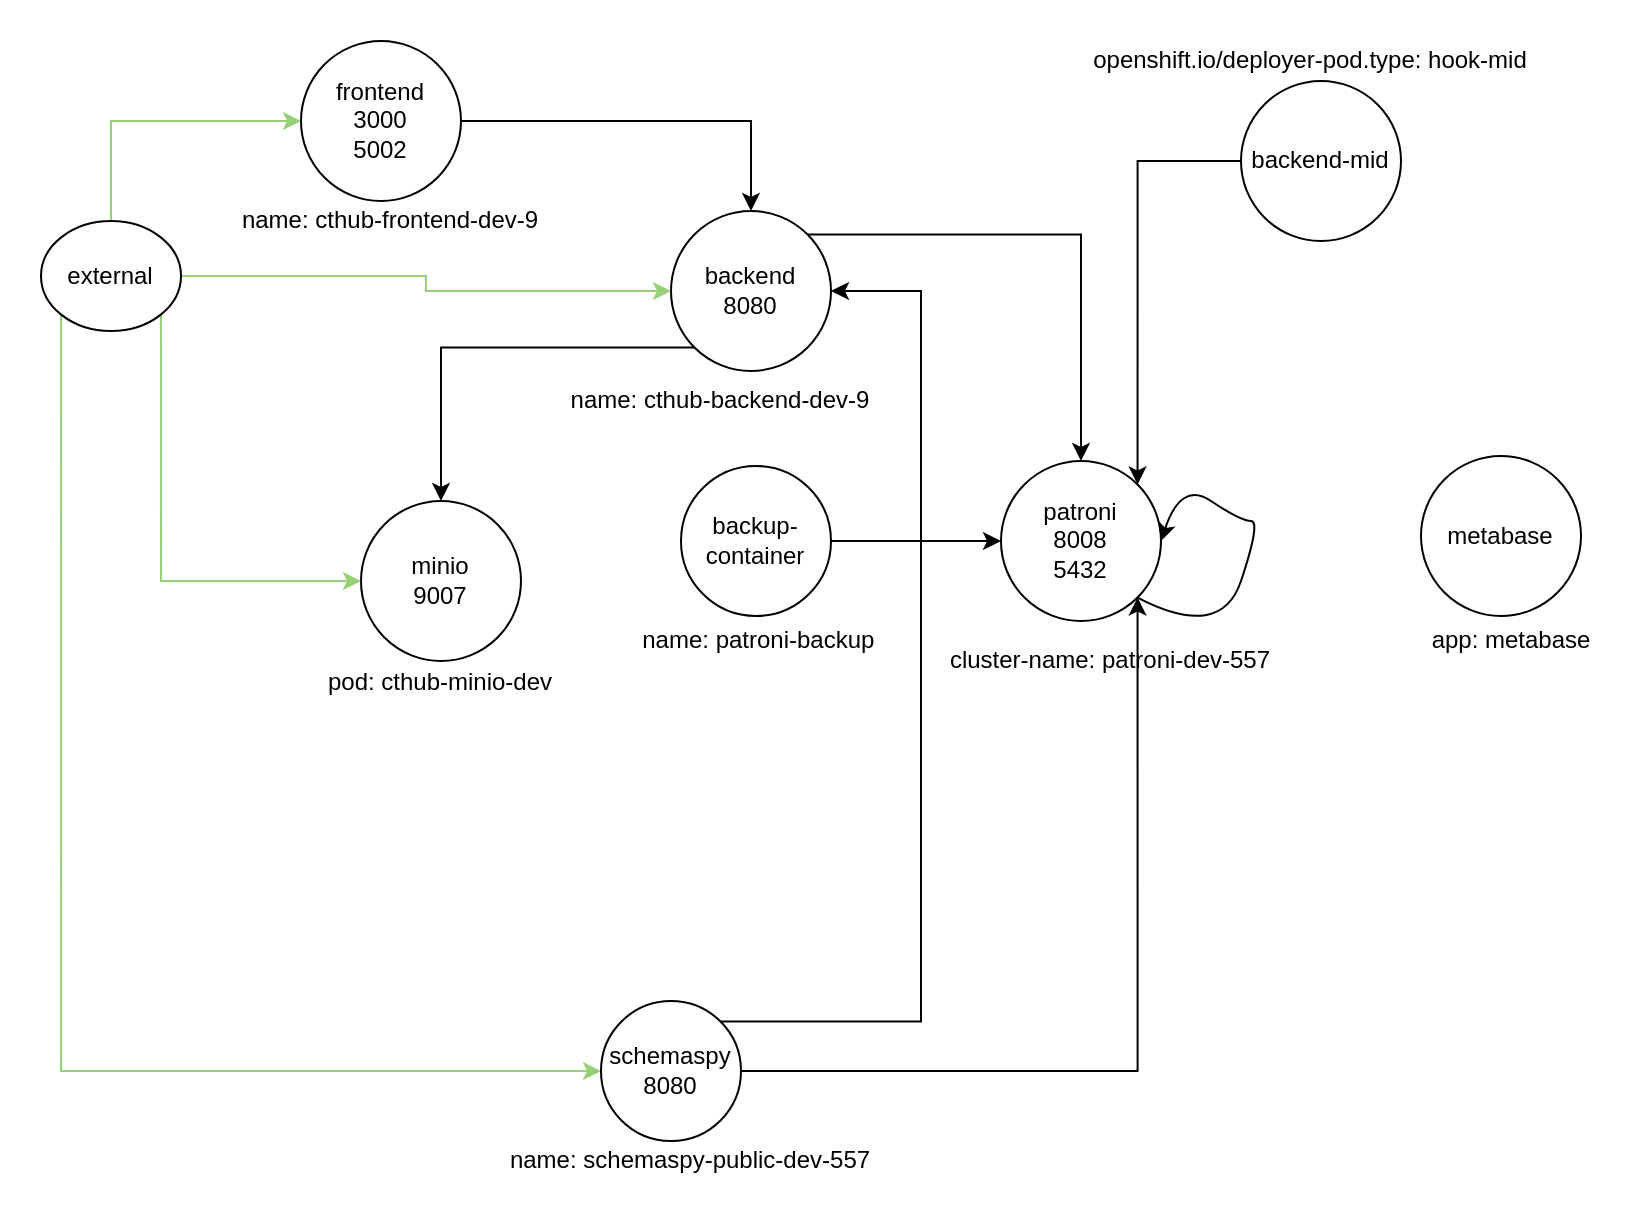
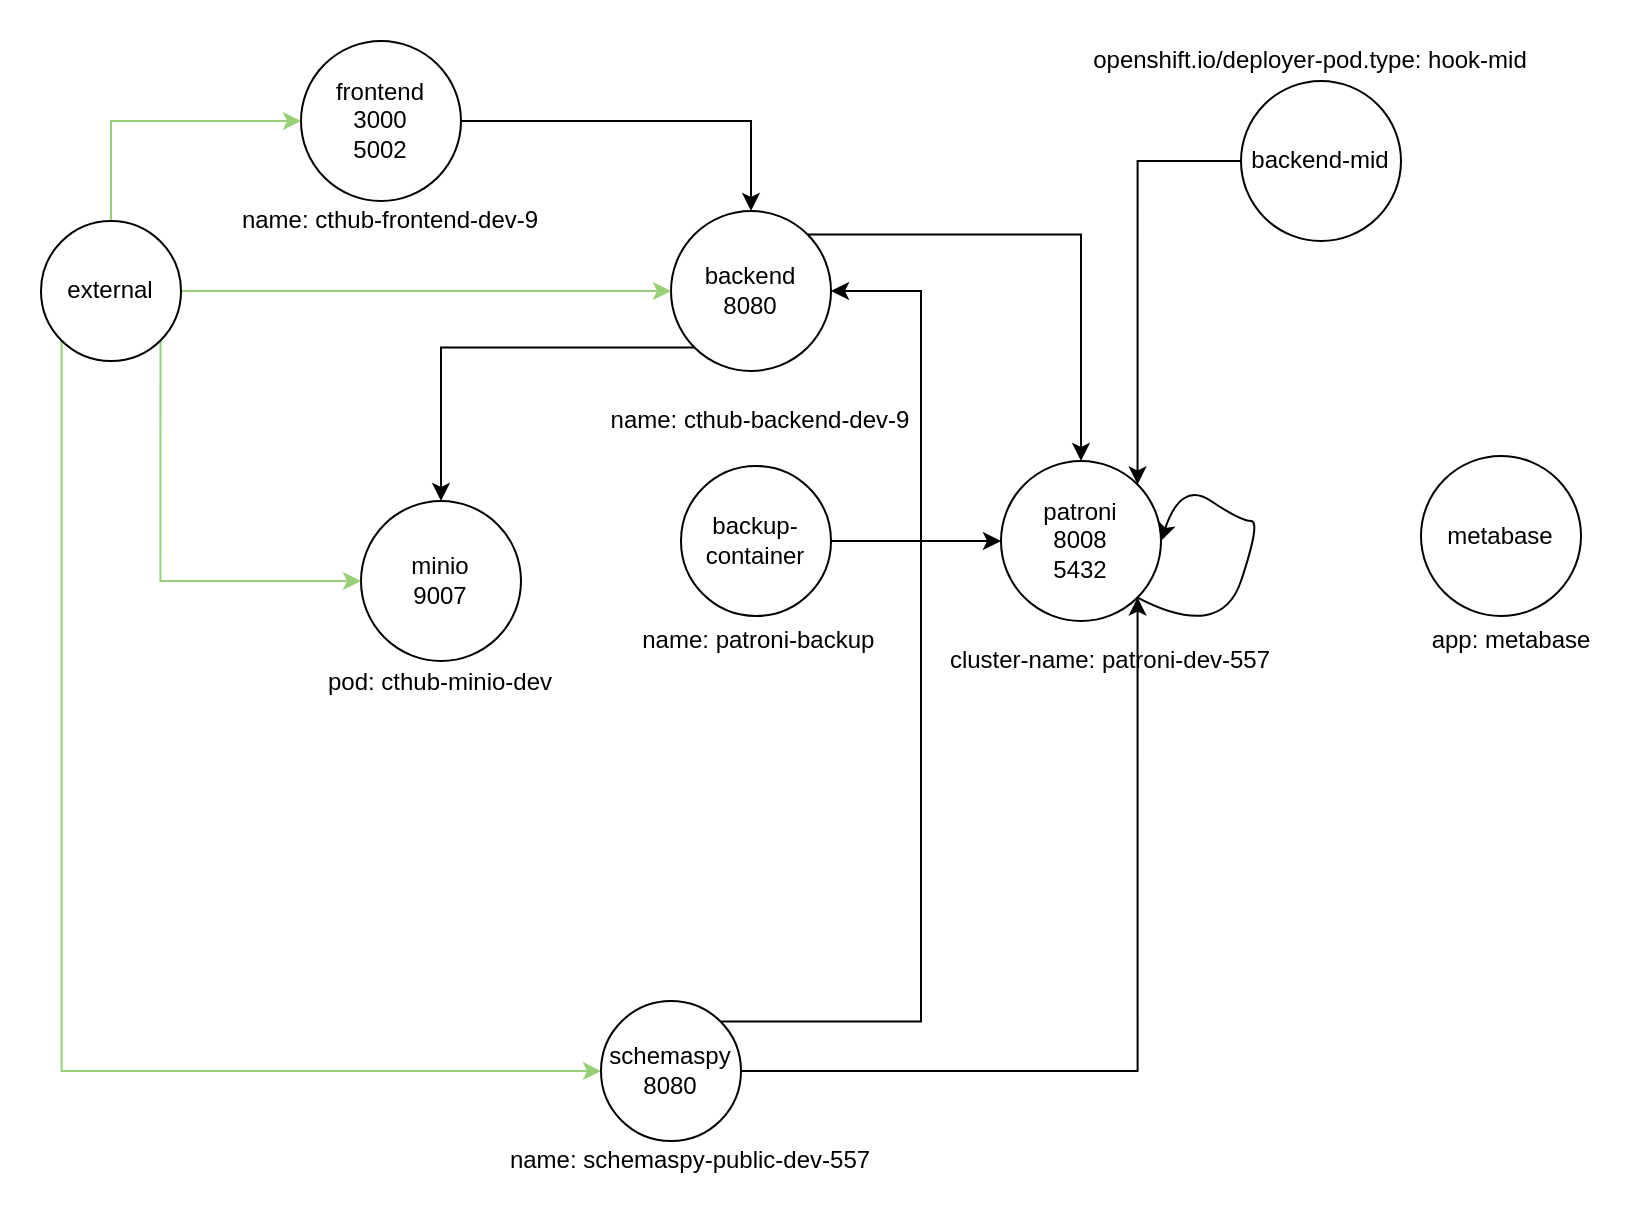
(111, 276) -> (111, 291)
(721, 401) -> (761, 421)
